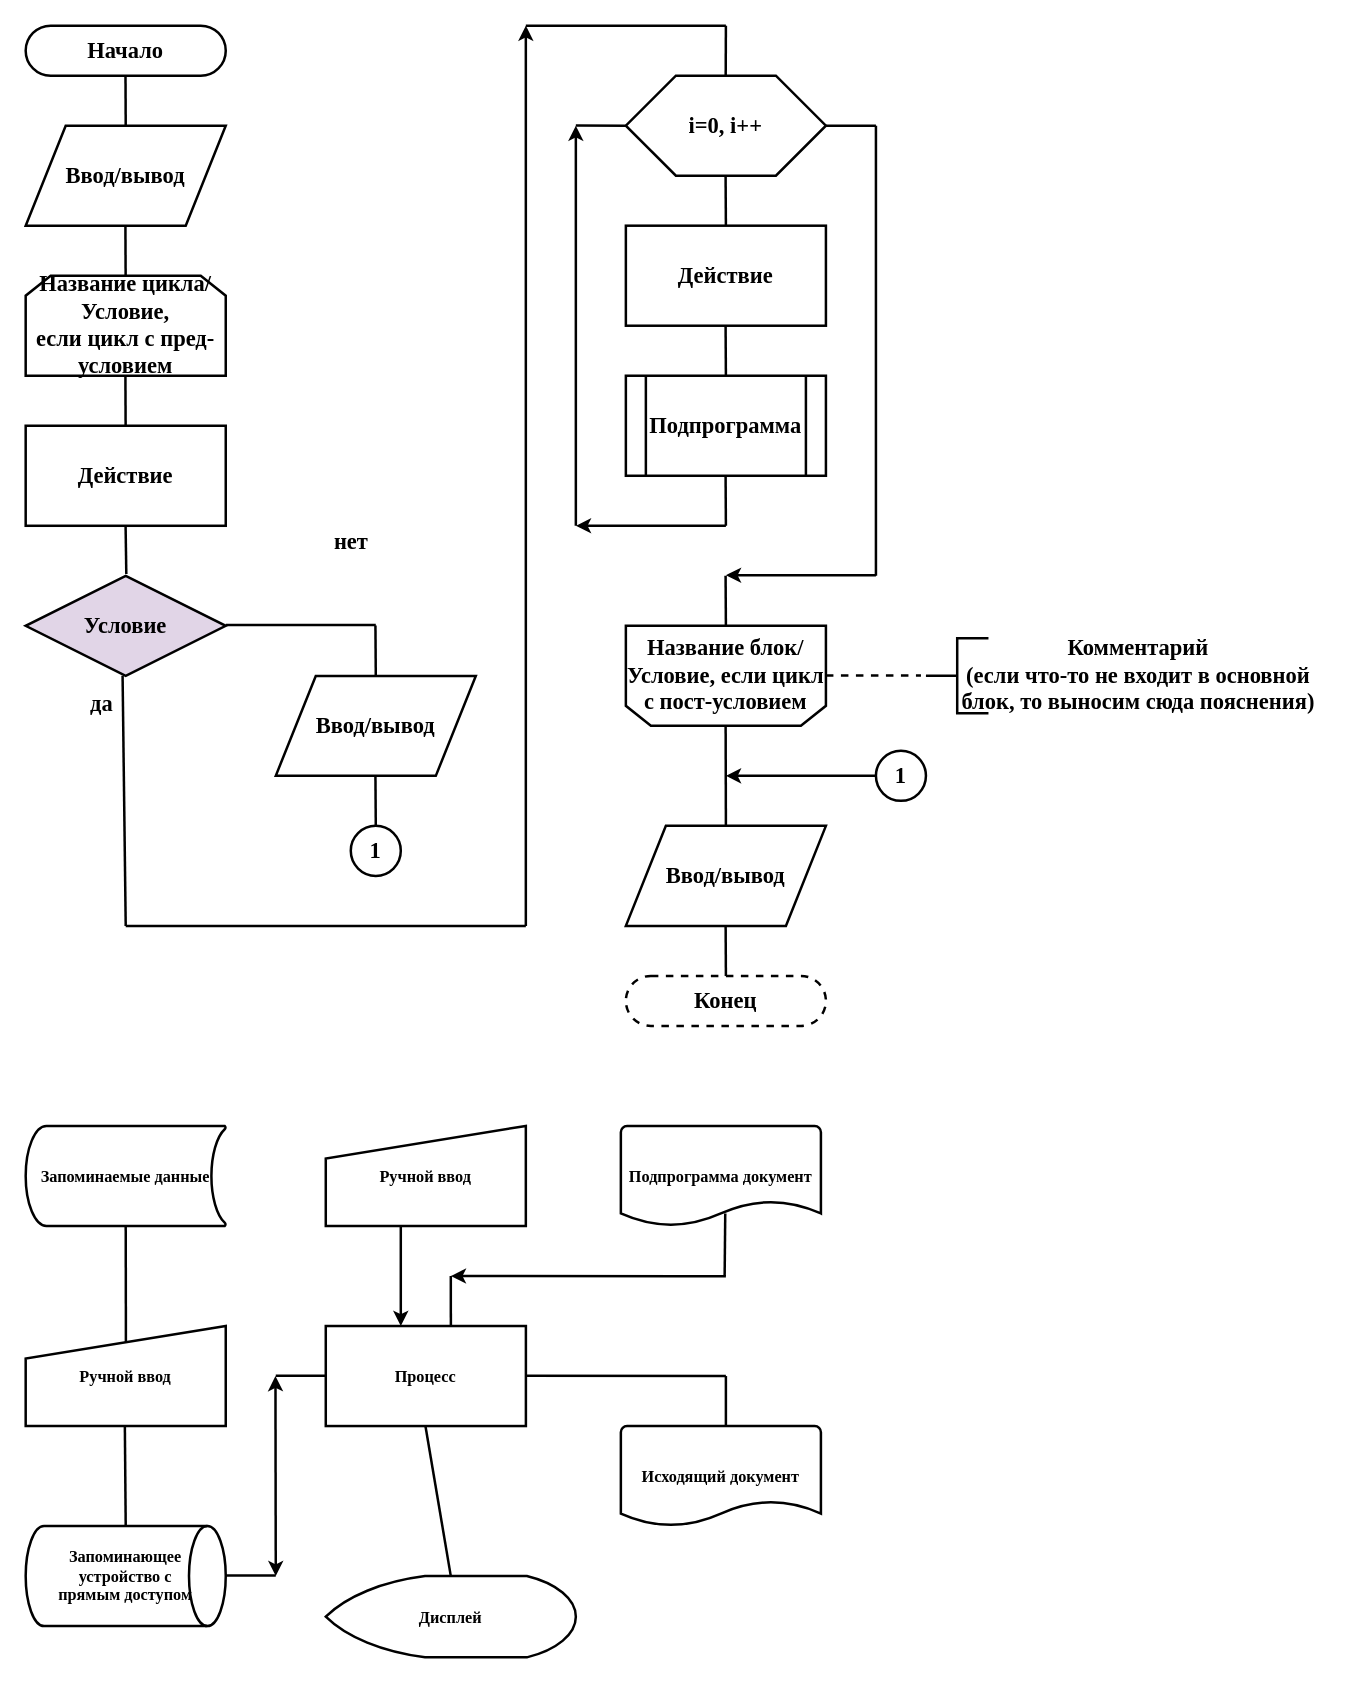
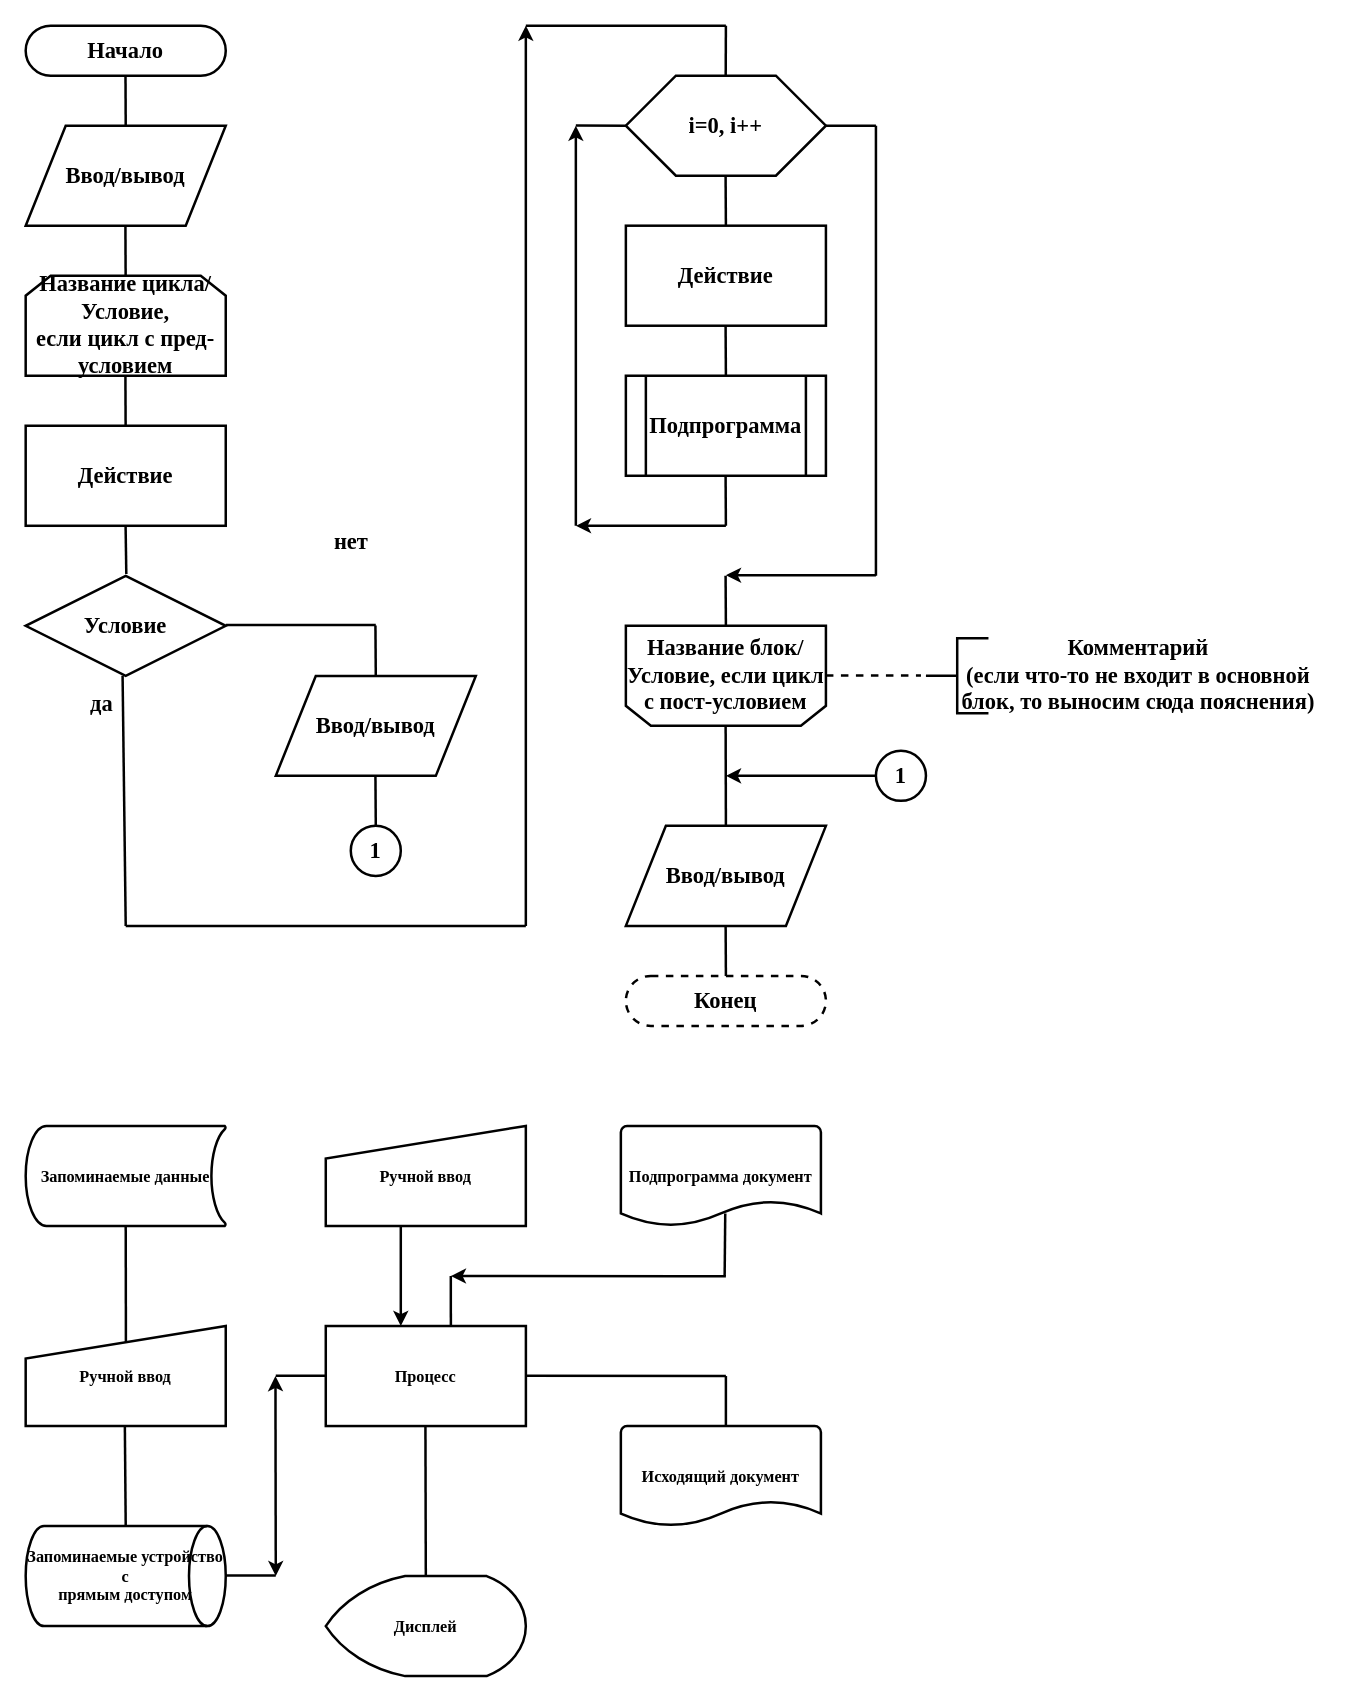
(126, 626) -> (126, 626)
(126, 1576) -> (126, 1576)
(451, 1616) -> (426, 1626)
